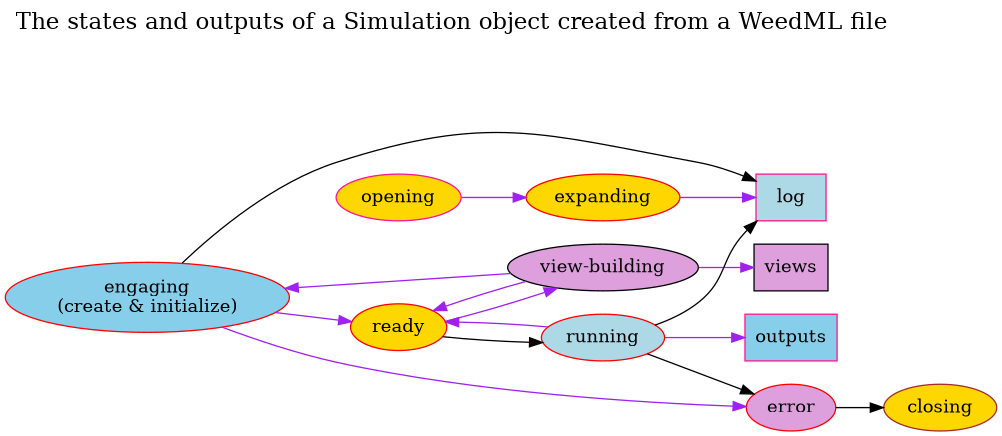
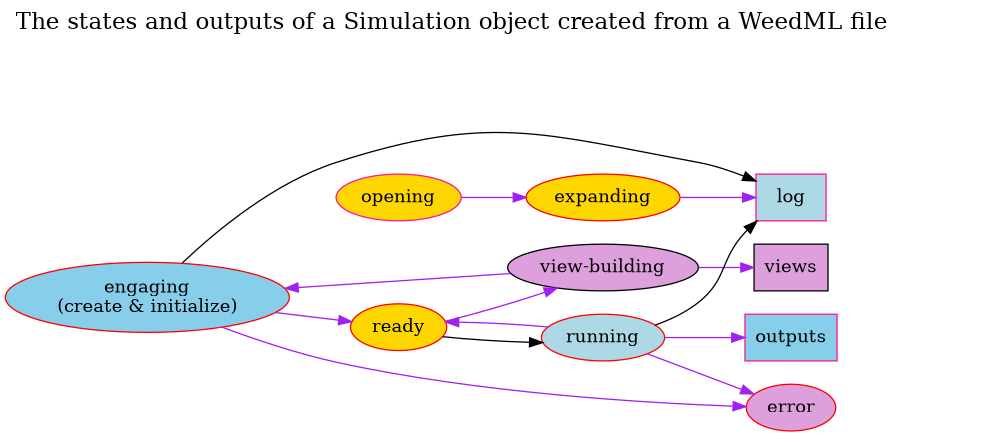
(486, 293) -> none
(694, 372) -> (694, 372)
(940, 408) -> none
